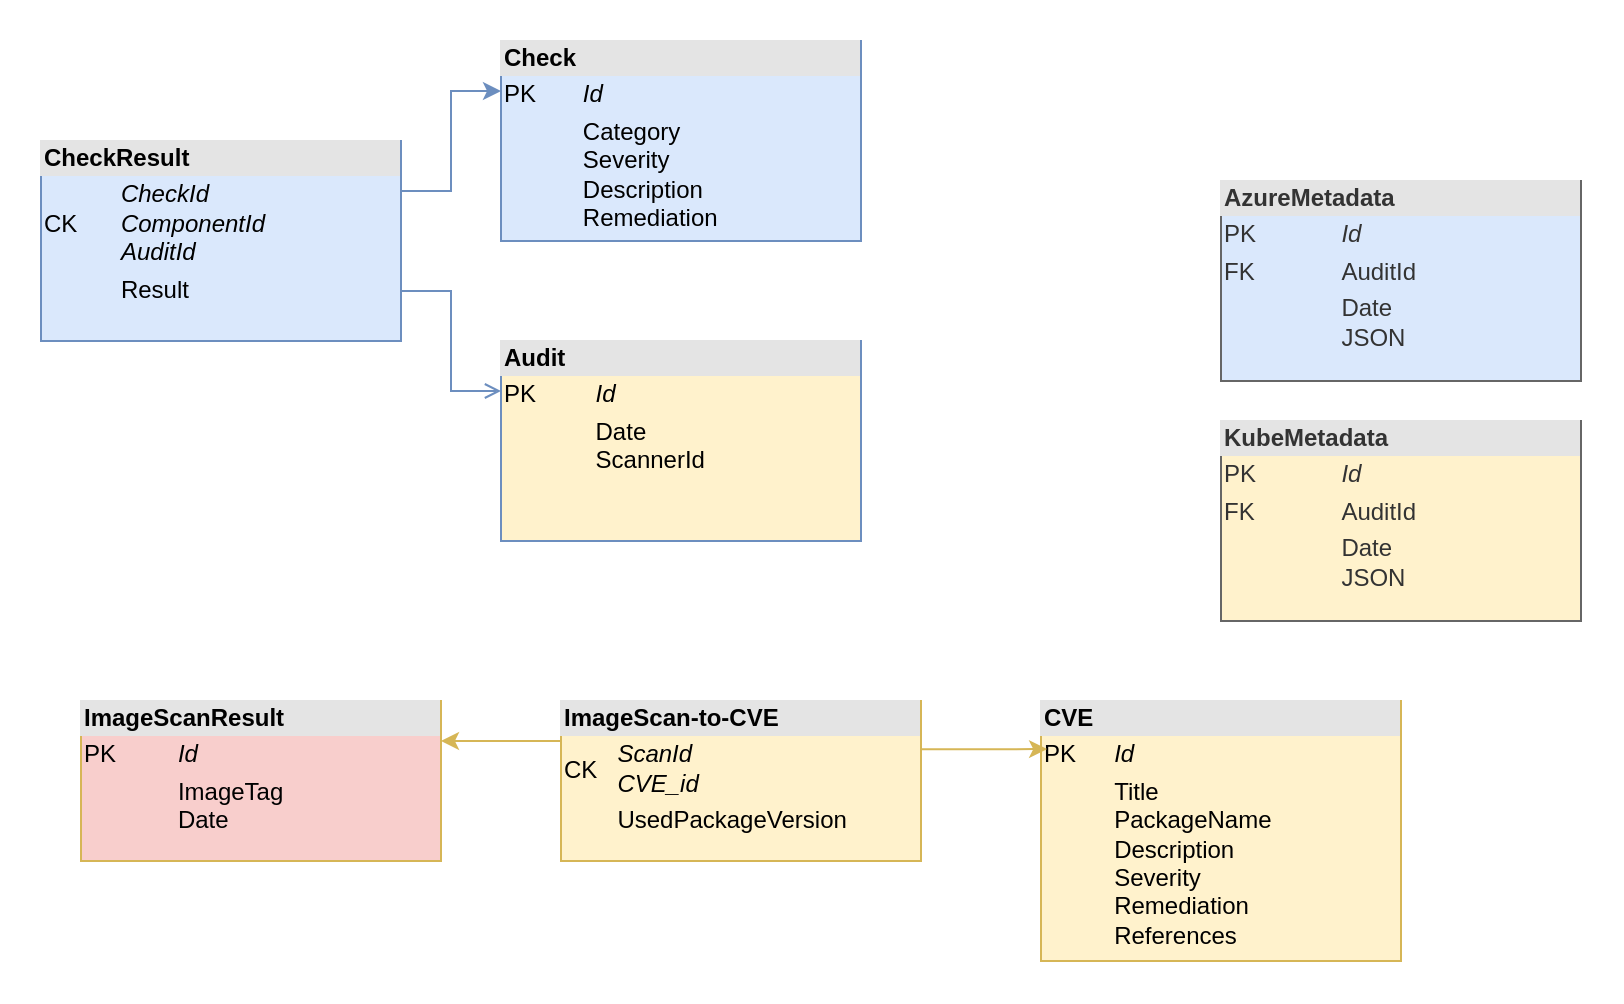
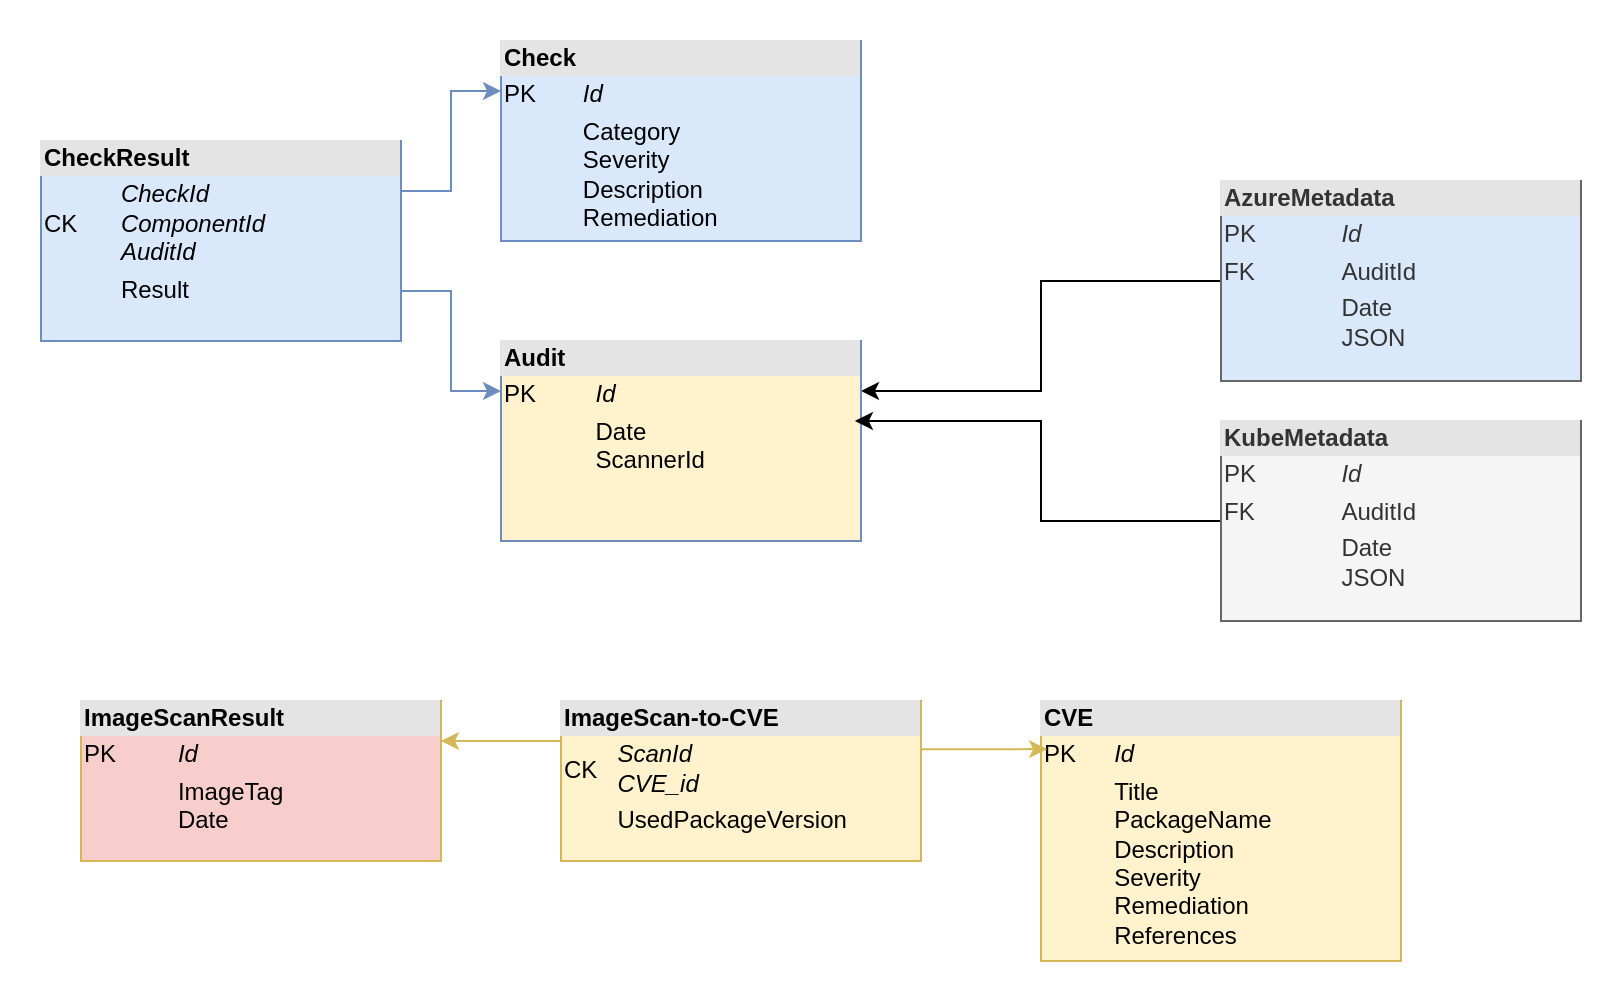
none -> (1041, 329)
(489, 391) -> (486, 391)
none -> (1041, 475)
(1401, 521) -> (1401, 521)
